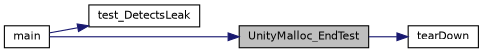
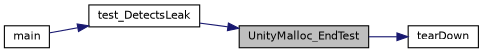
(139, 37) -> (214, 25)
